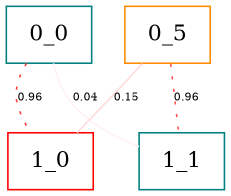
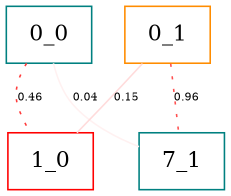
(168, 35) -> (168, 35)
(30, 98) -> (30, 98)
(182, 161) -> (182, 161)
